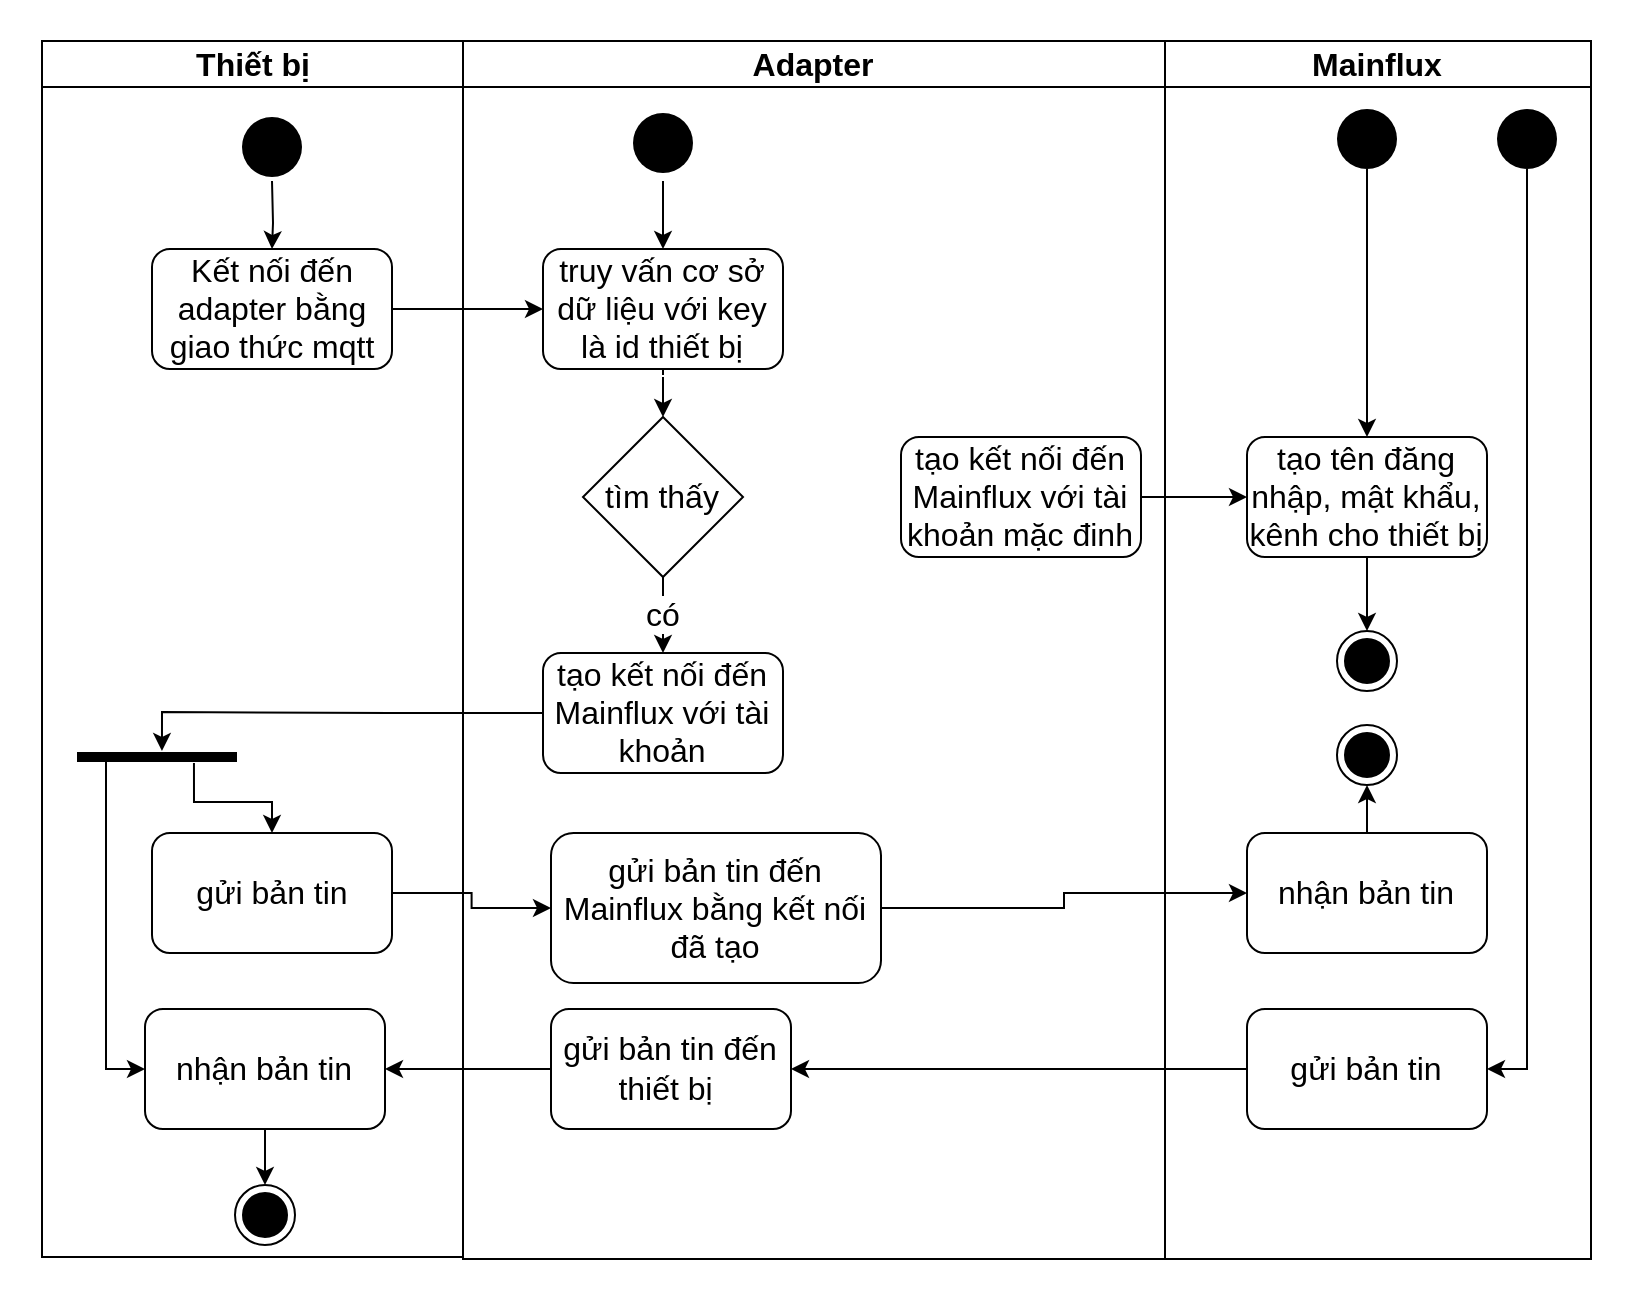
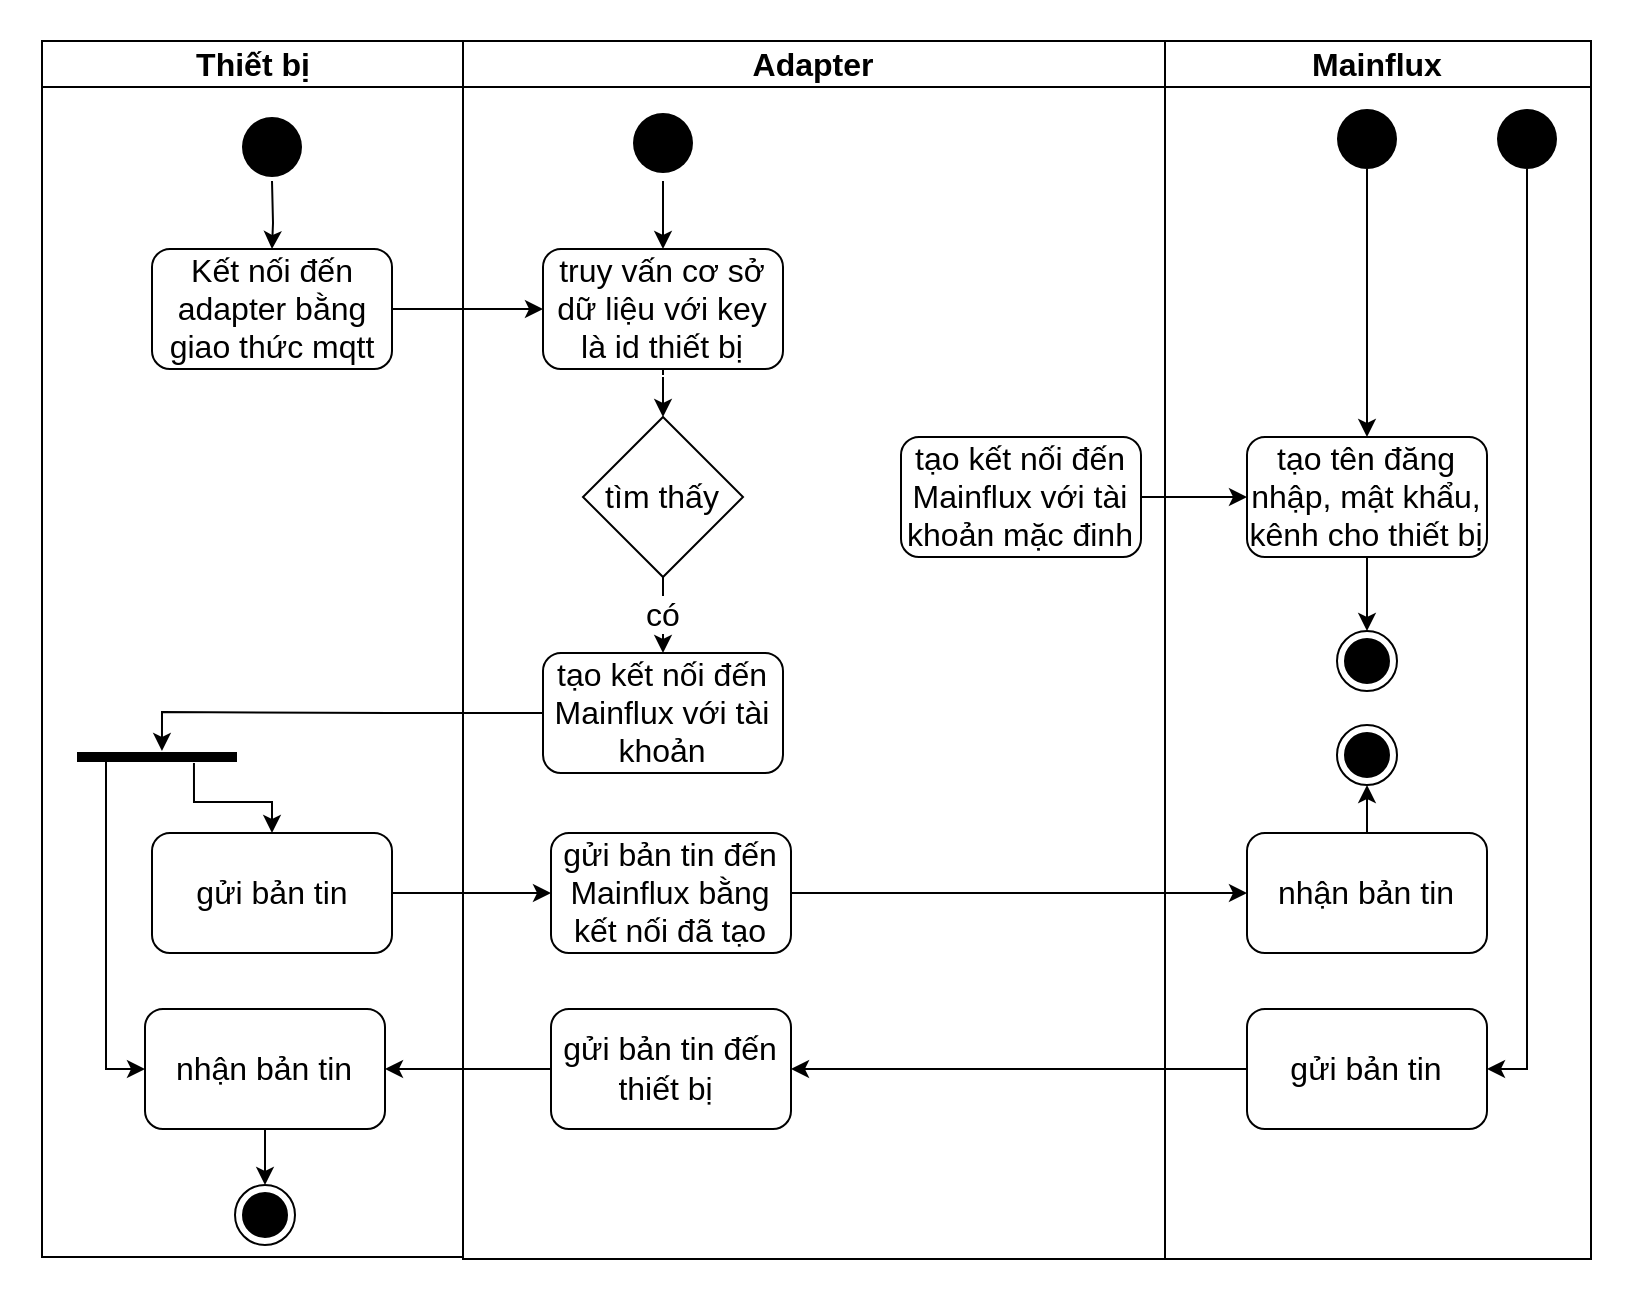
(716, 908) -> (671, 893)
